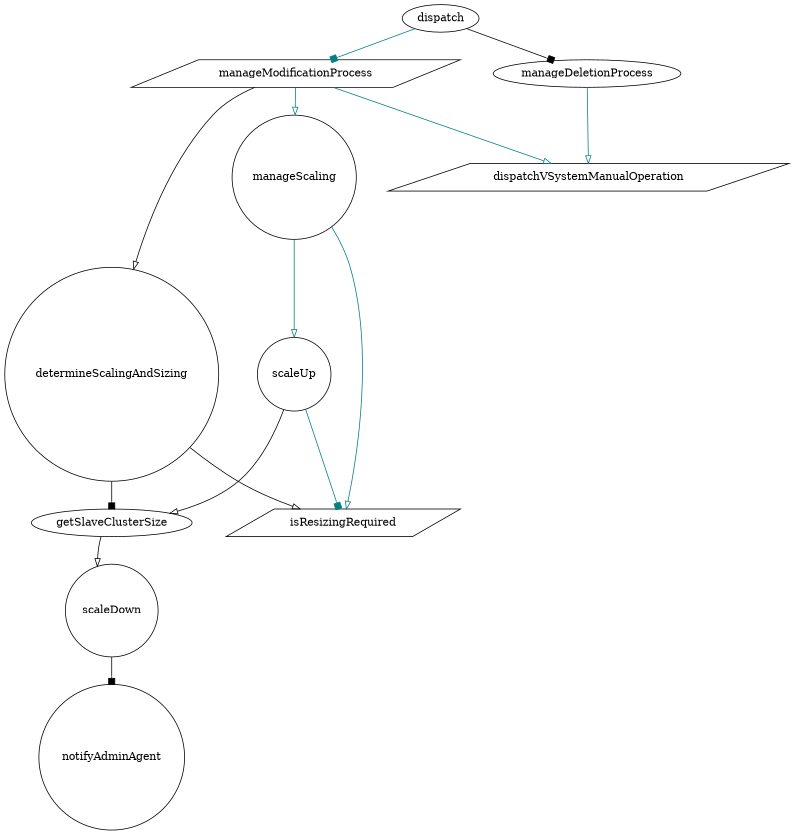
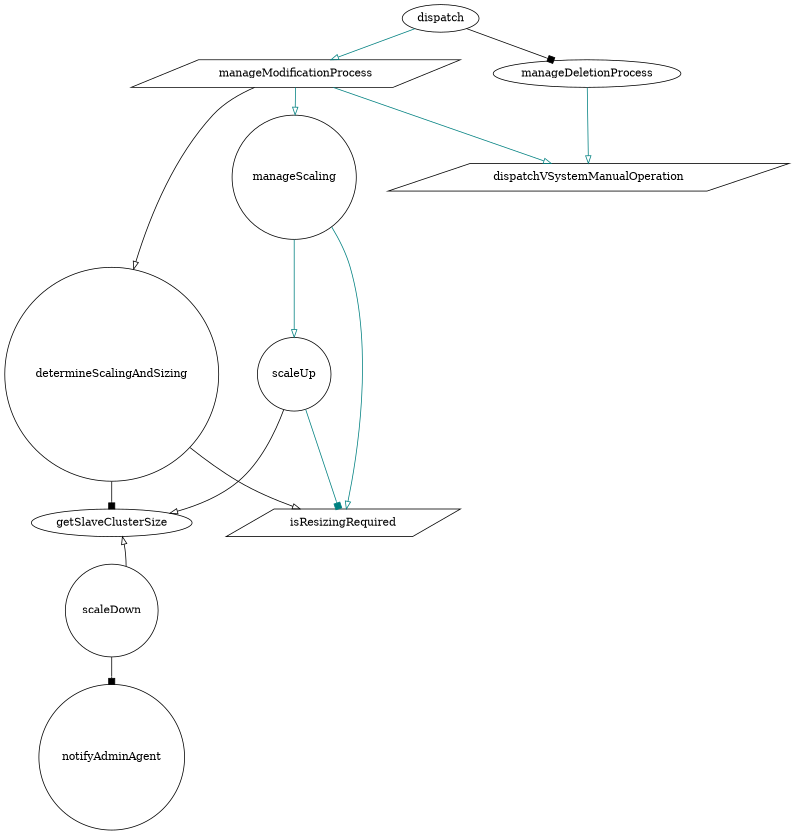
(377, 43) -> (377, 43)
(99, 547) -> (126, 555)
